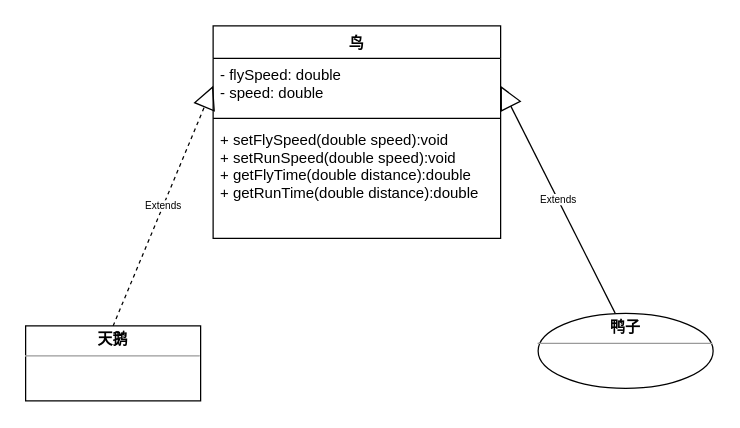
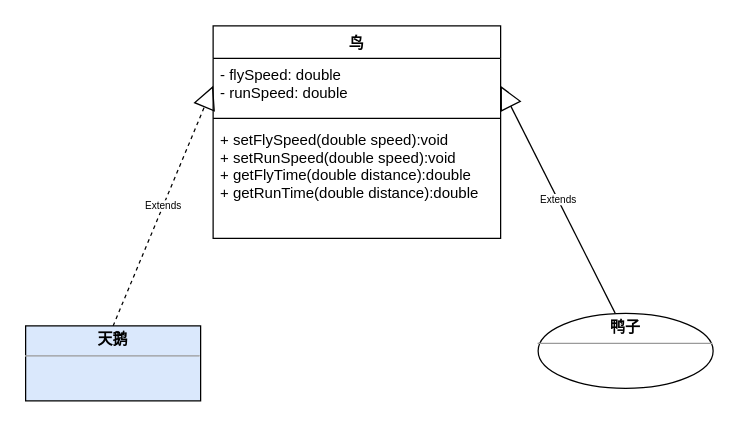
(286, 75) -> (286, 75)
(113, 363) -> (113, 363)
